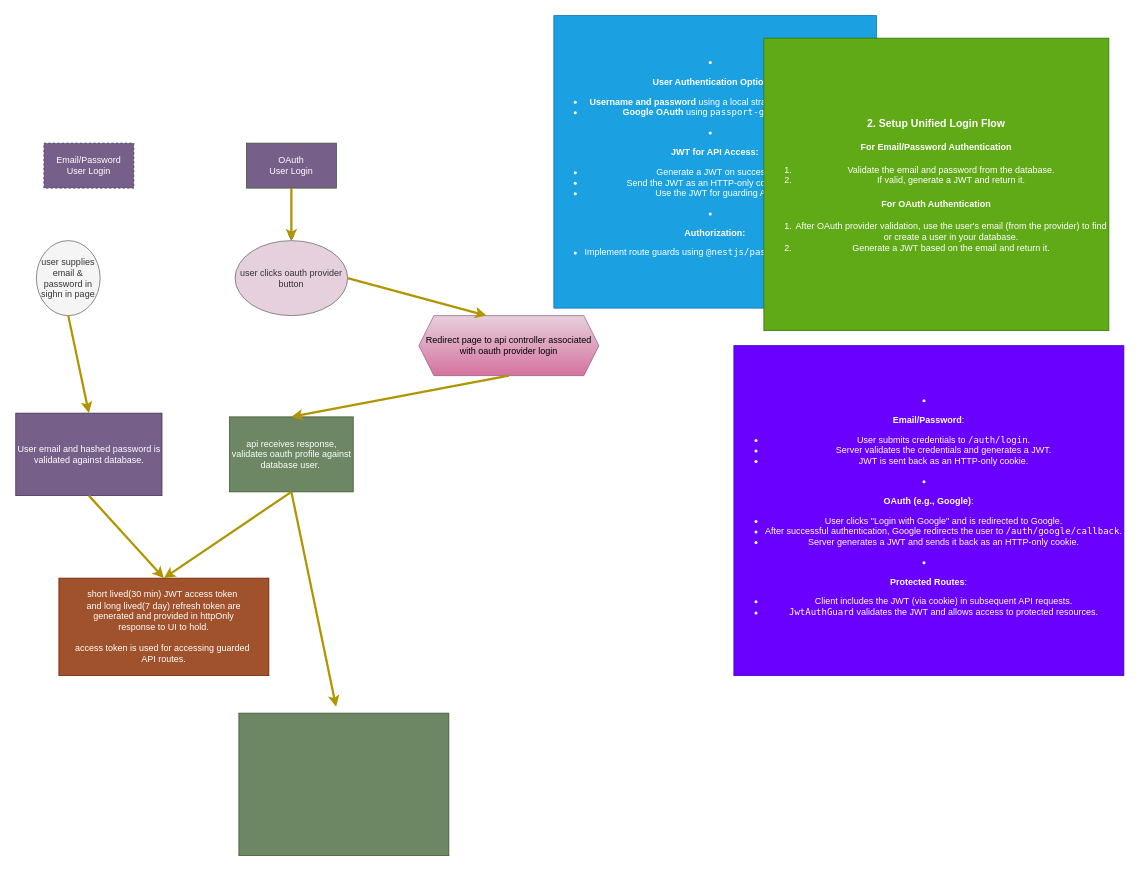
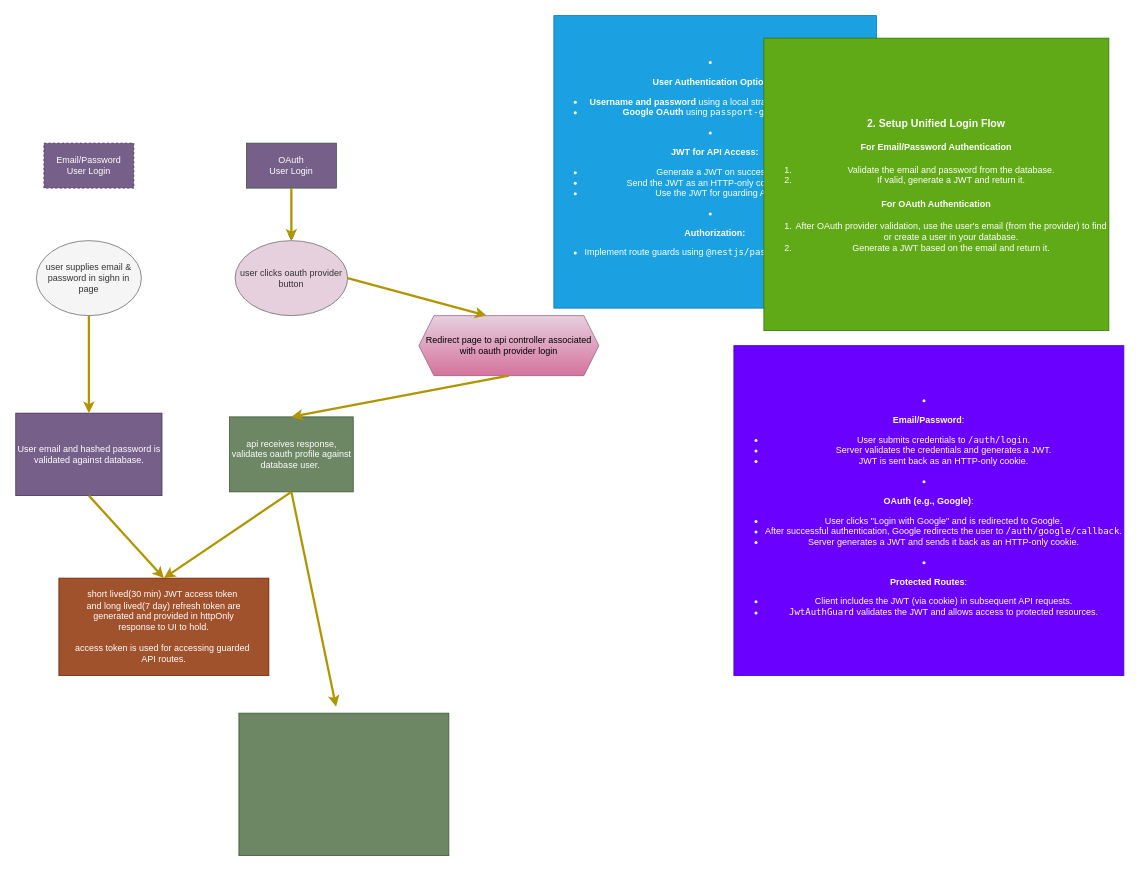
(68, 278) -> (89, 278)
